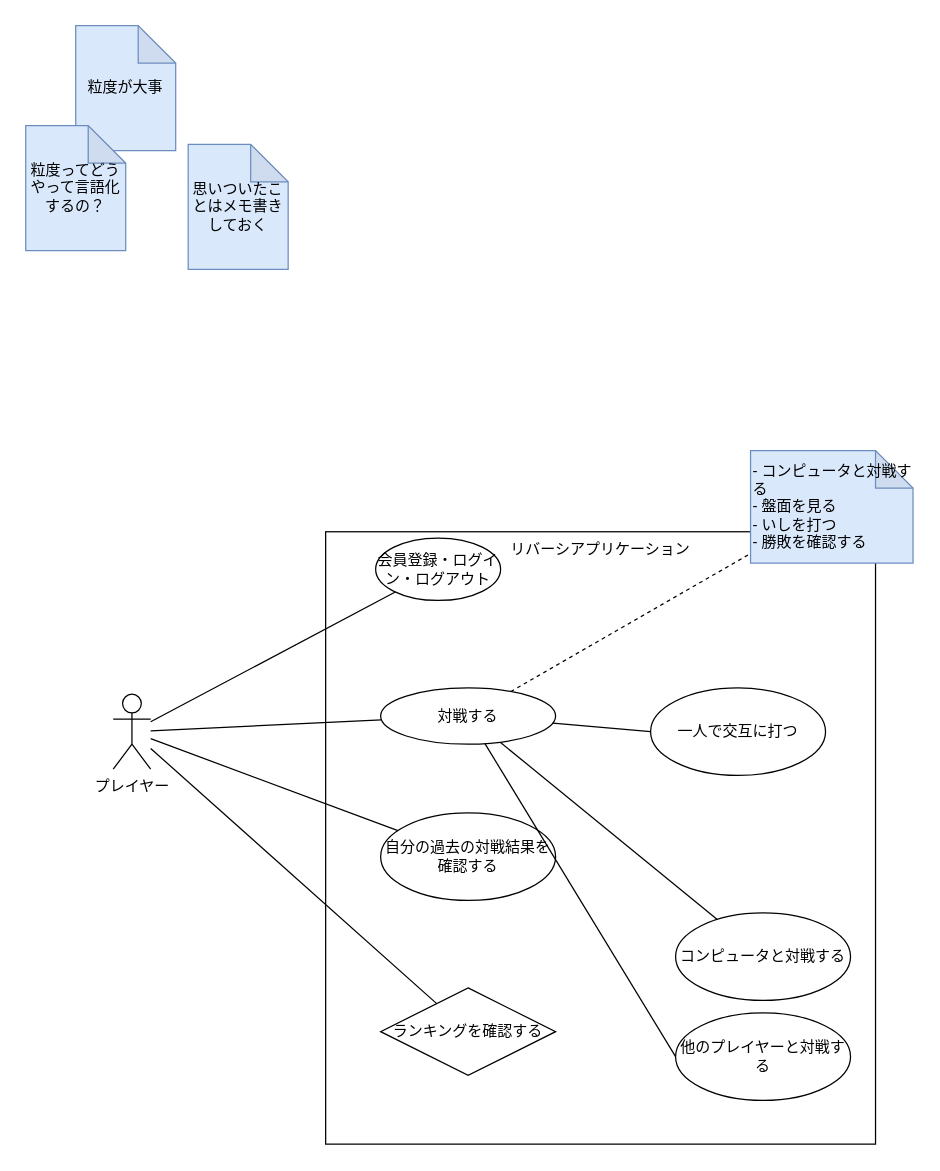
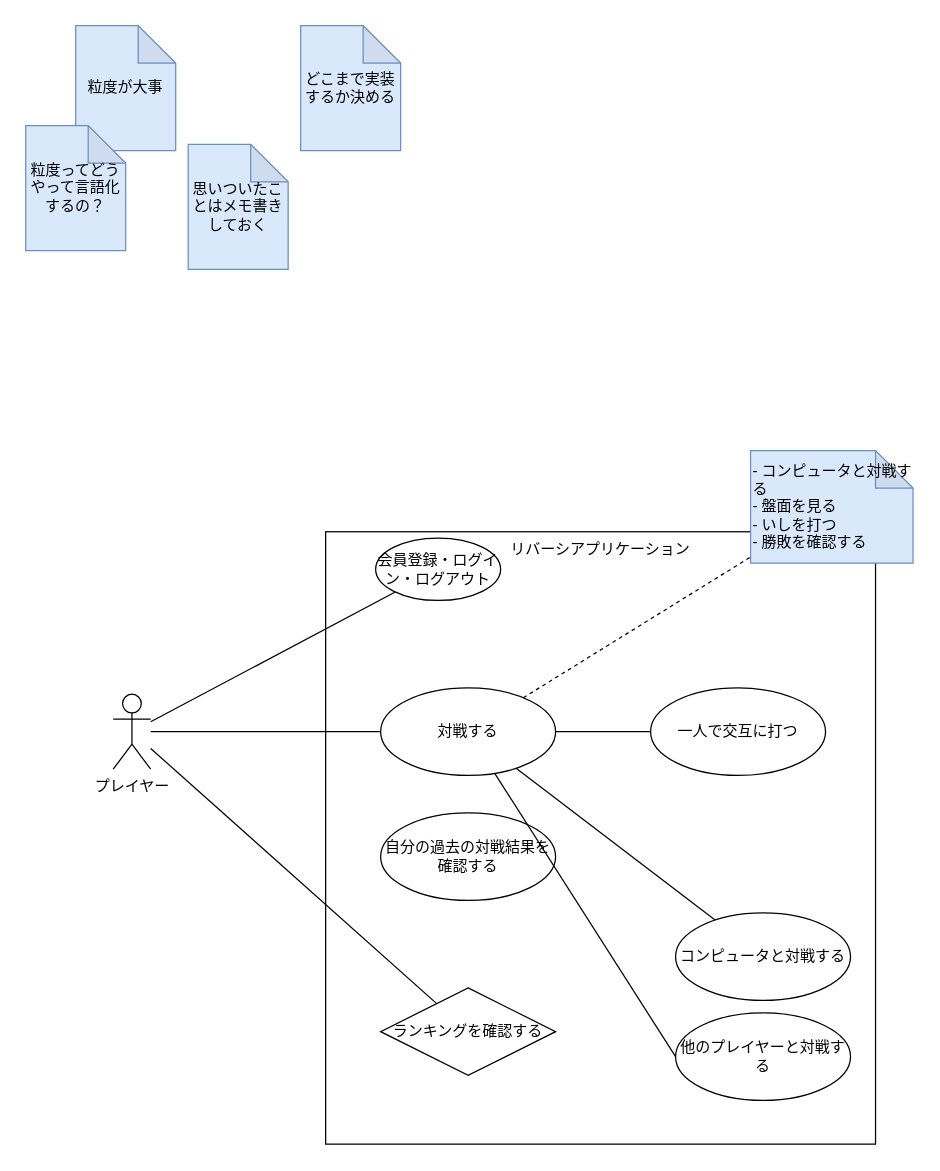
none -> (351, 88)
(468, 716) -> (468, 732)
(274, 785) -> none
